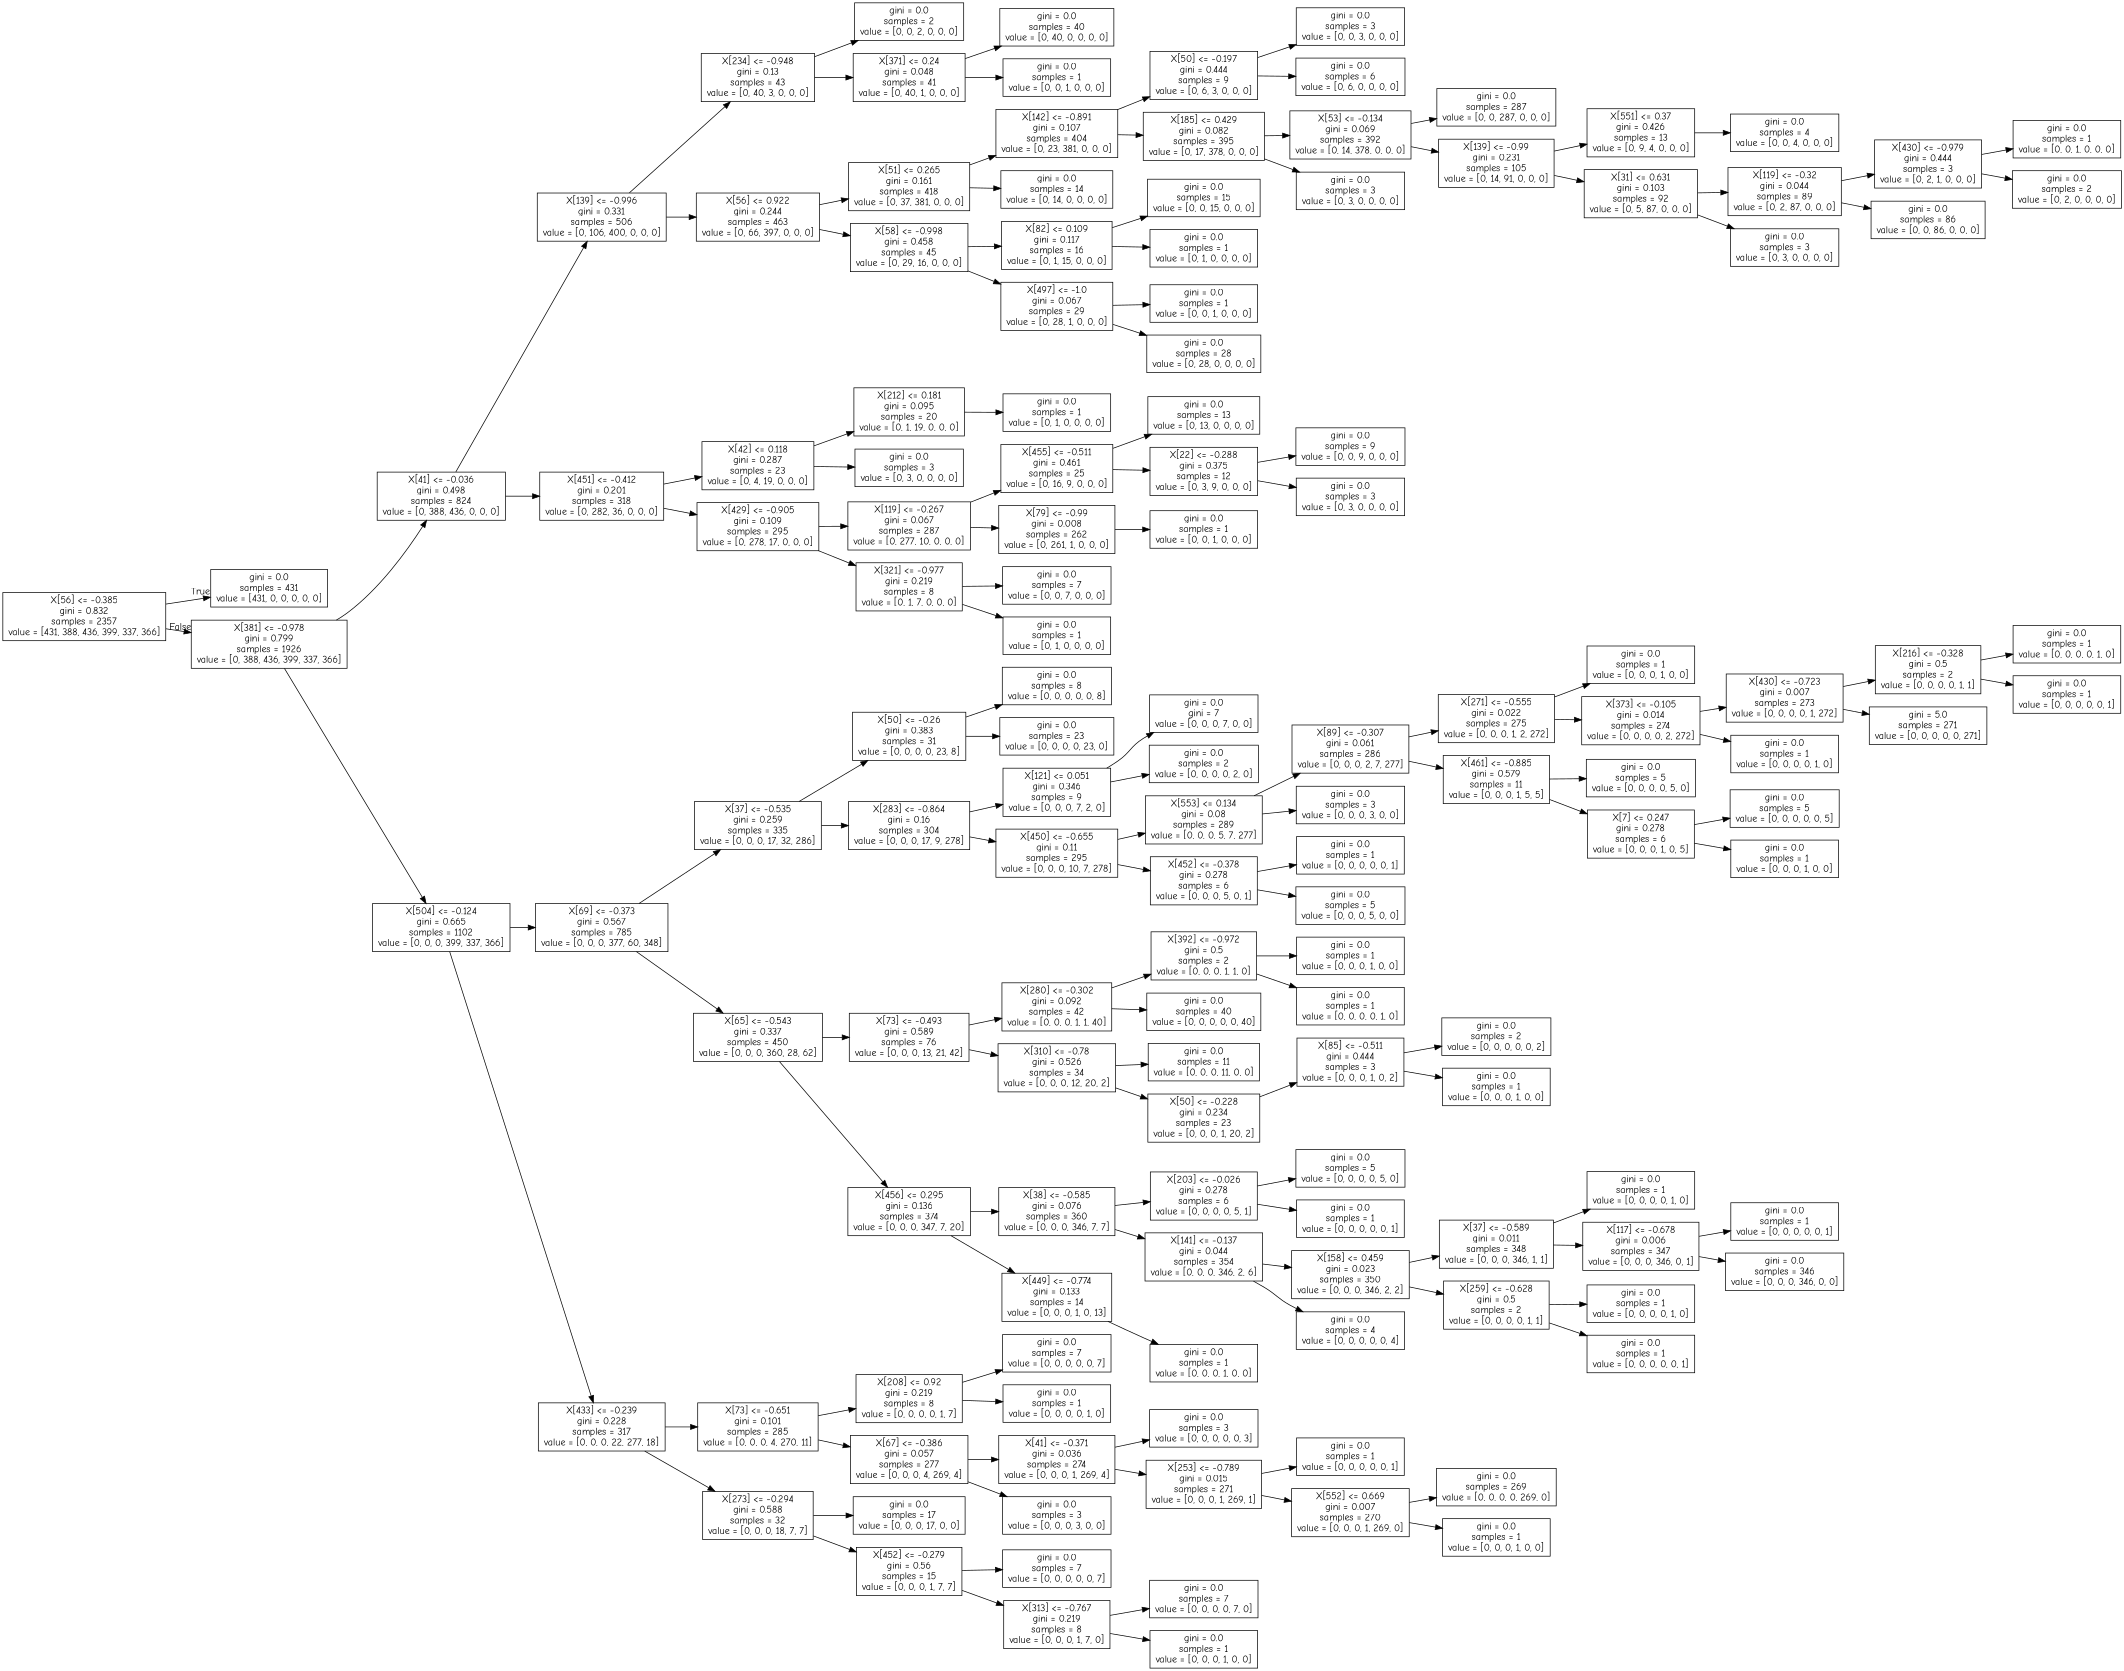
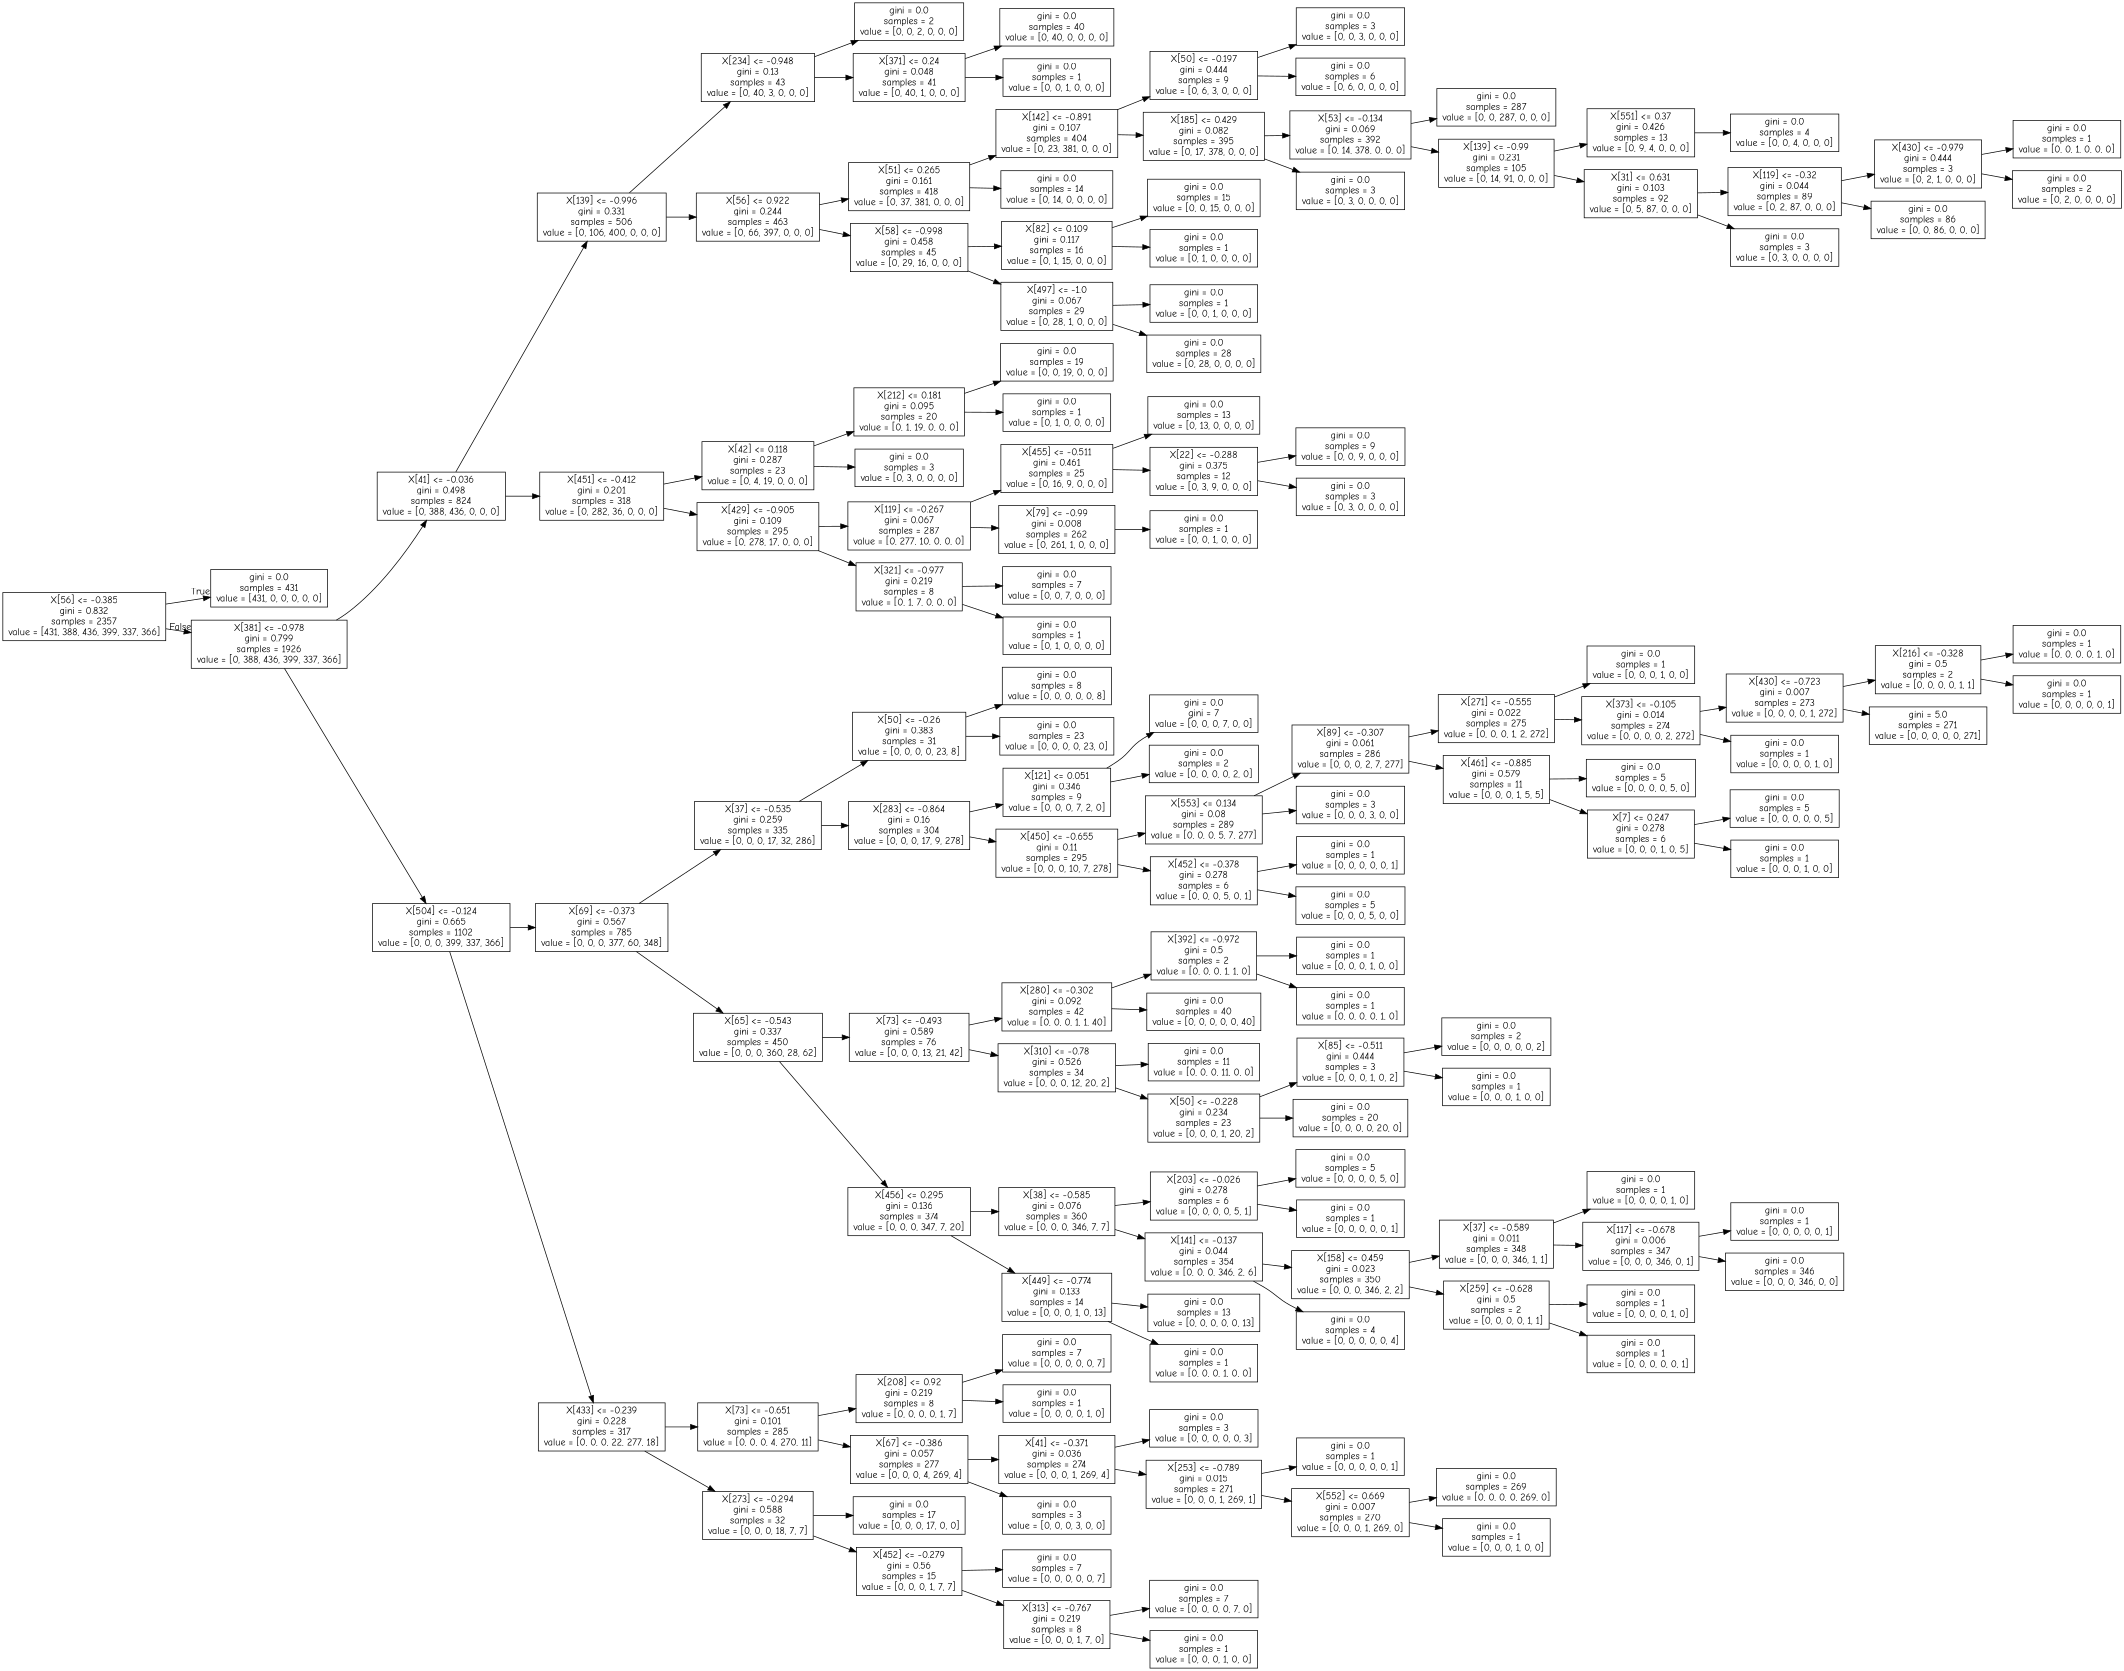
none -> (1057, 362)
none -> (1350, 1118)
none -> (1204, 1313)
